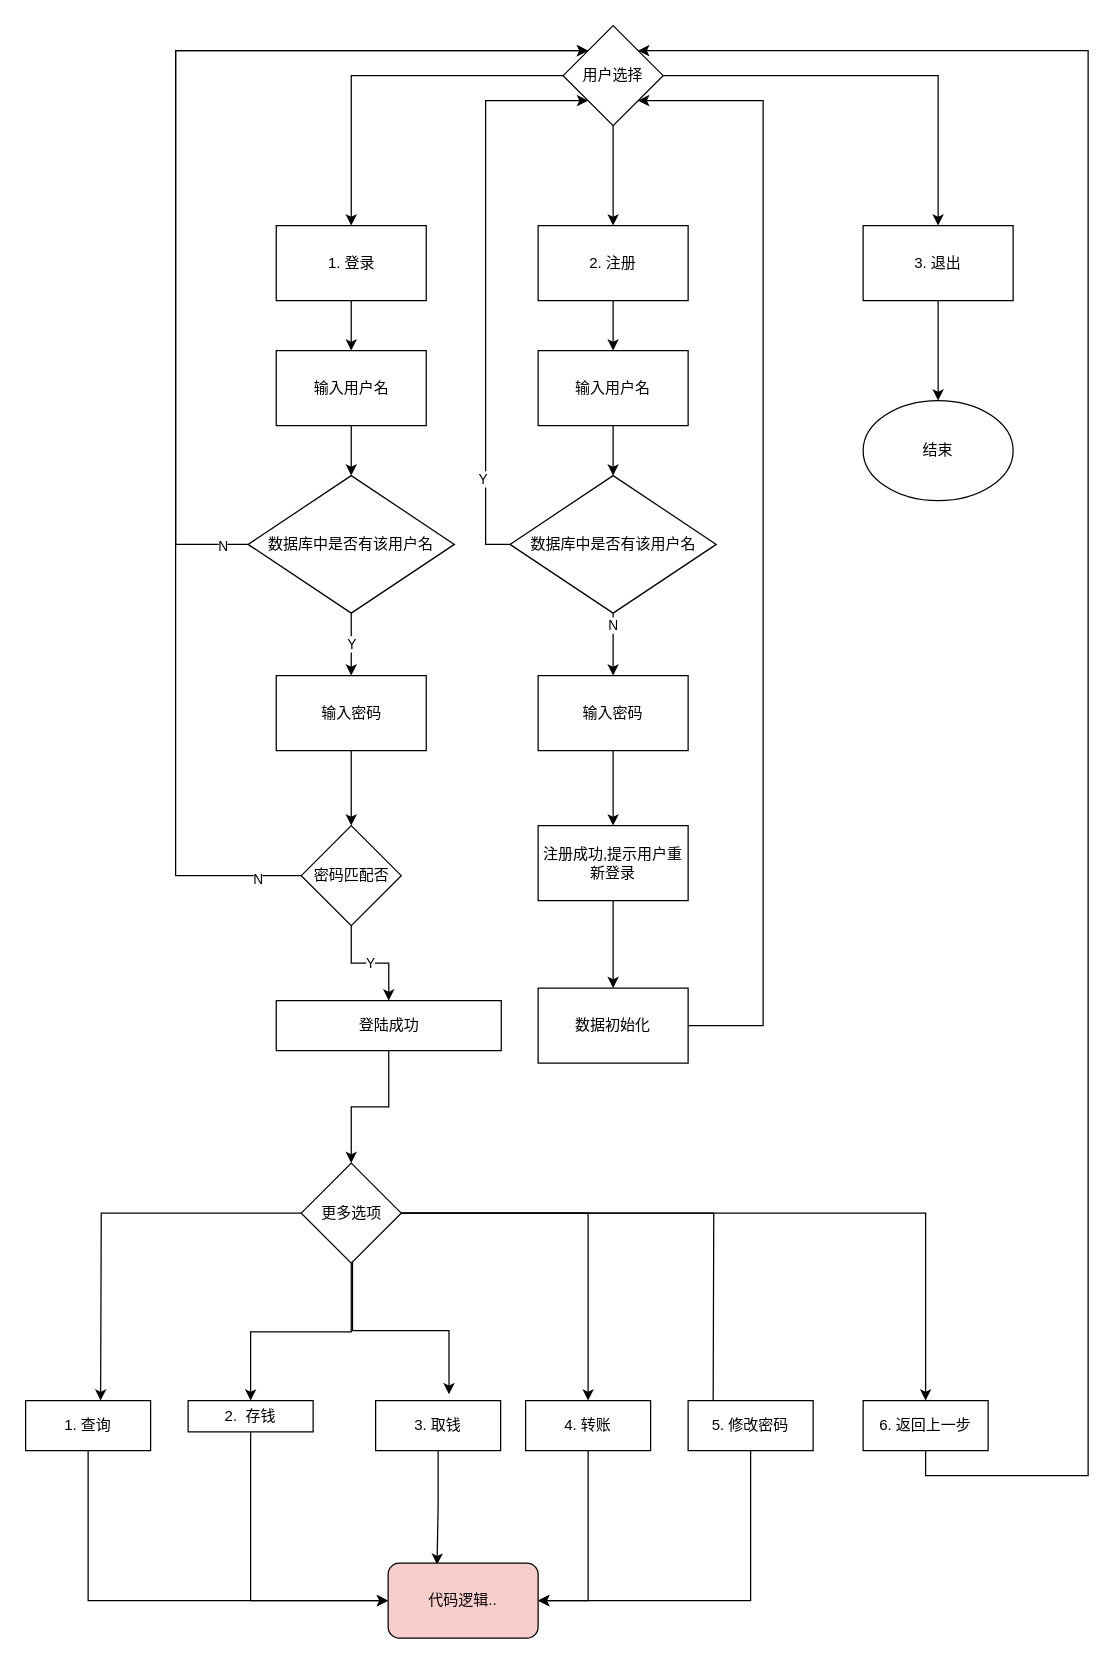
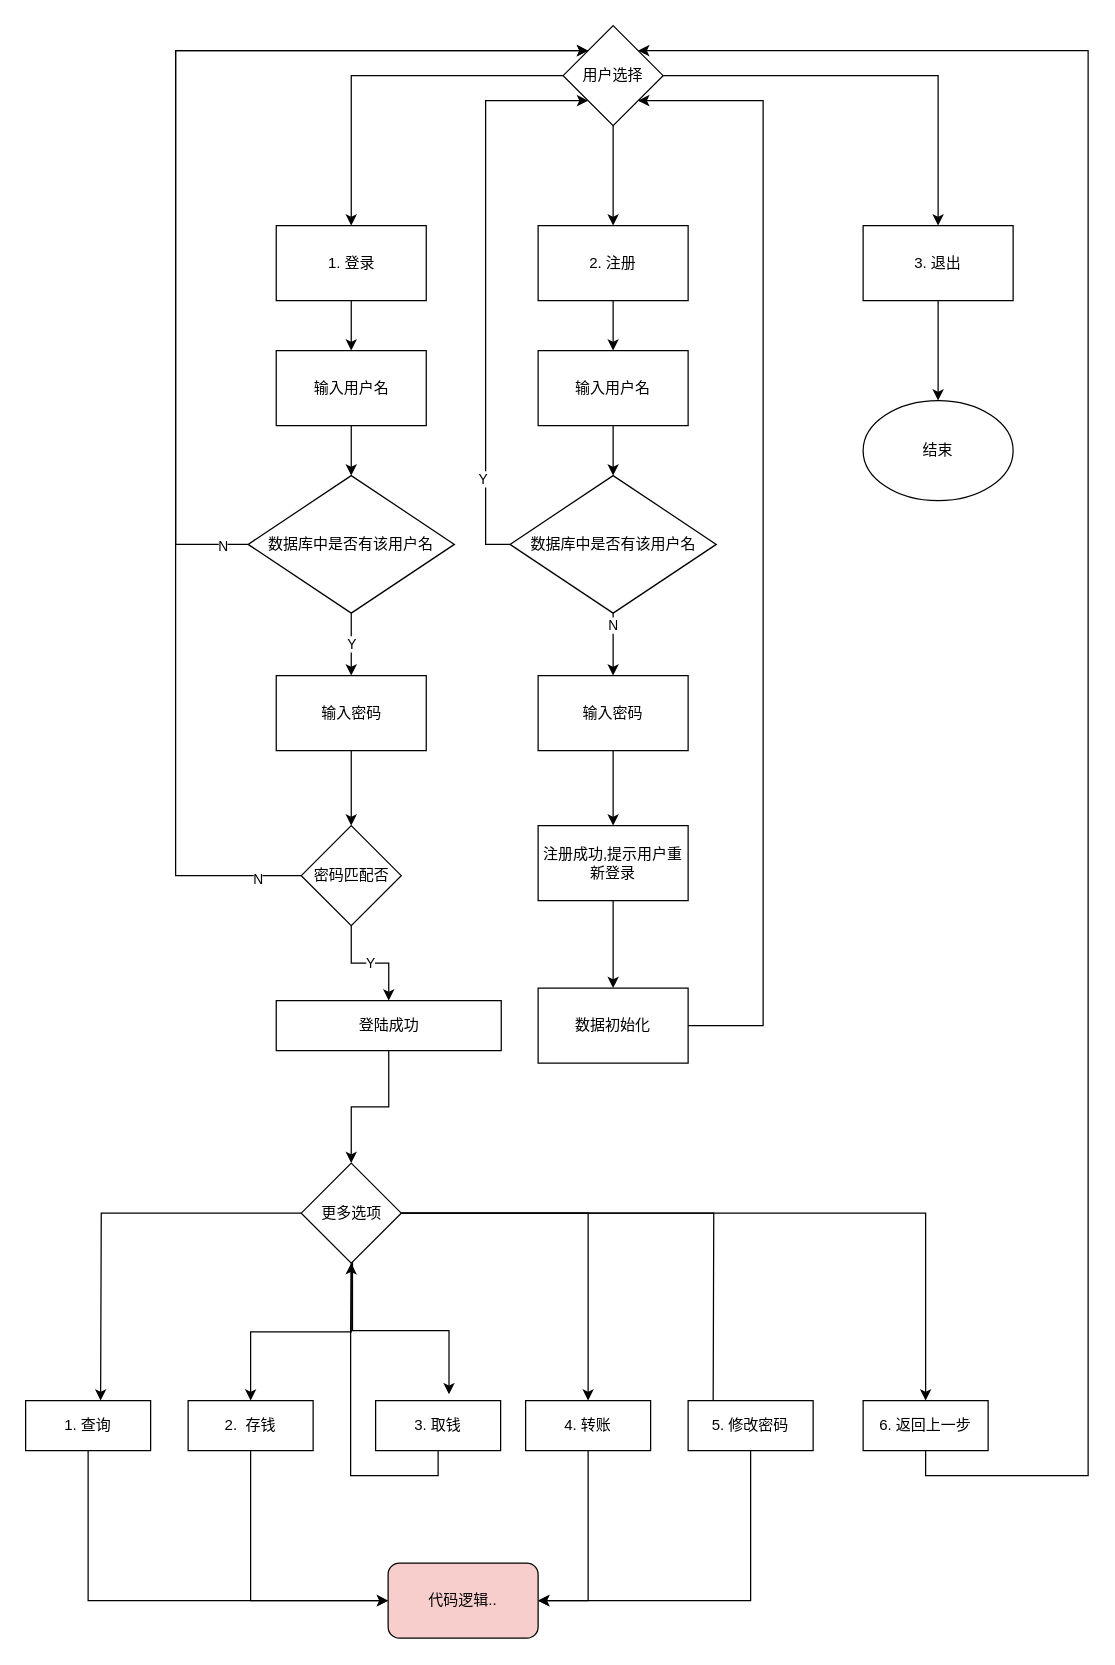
(251, 1416) -> (251, 1426)
(438, 1514) -> (351, 1449)
